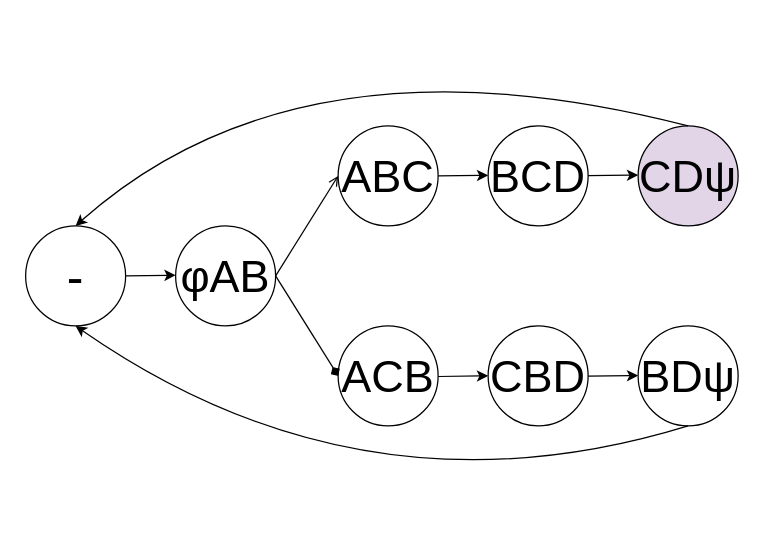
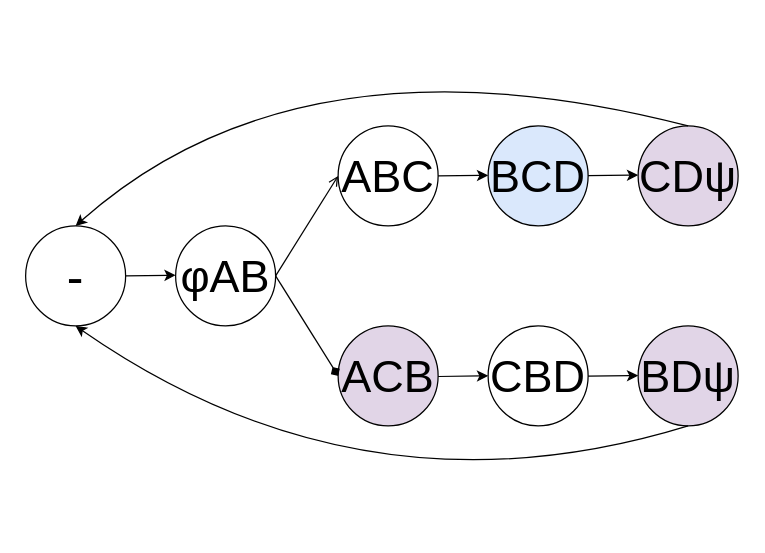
(538, 176) -> (538, 176)
(388, 376) -> (388, 376)
(688, 376) -> (688, 376)
